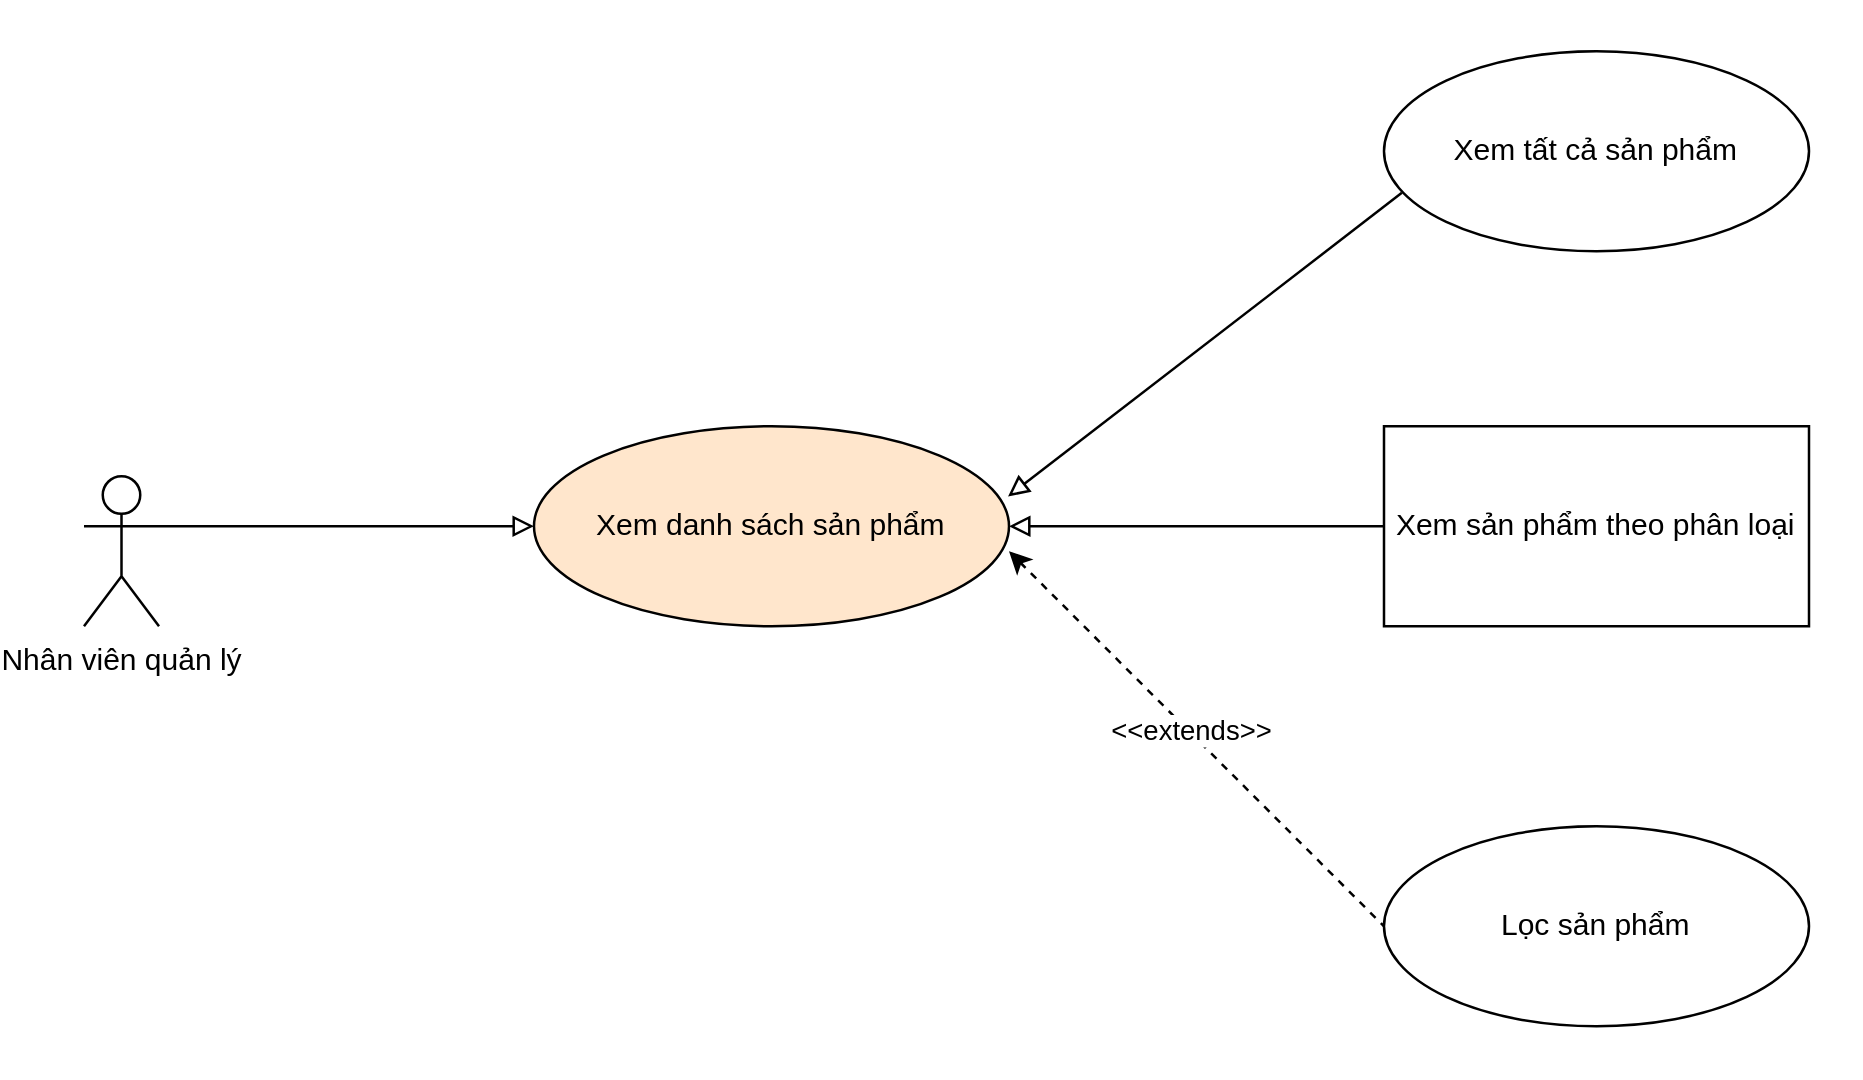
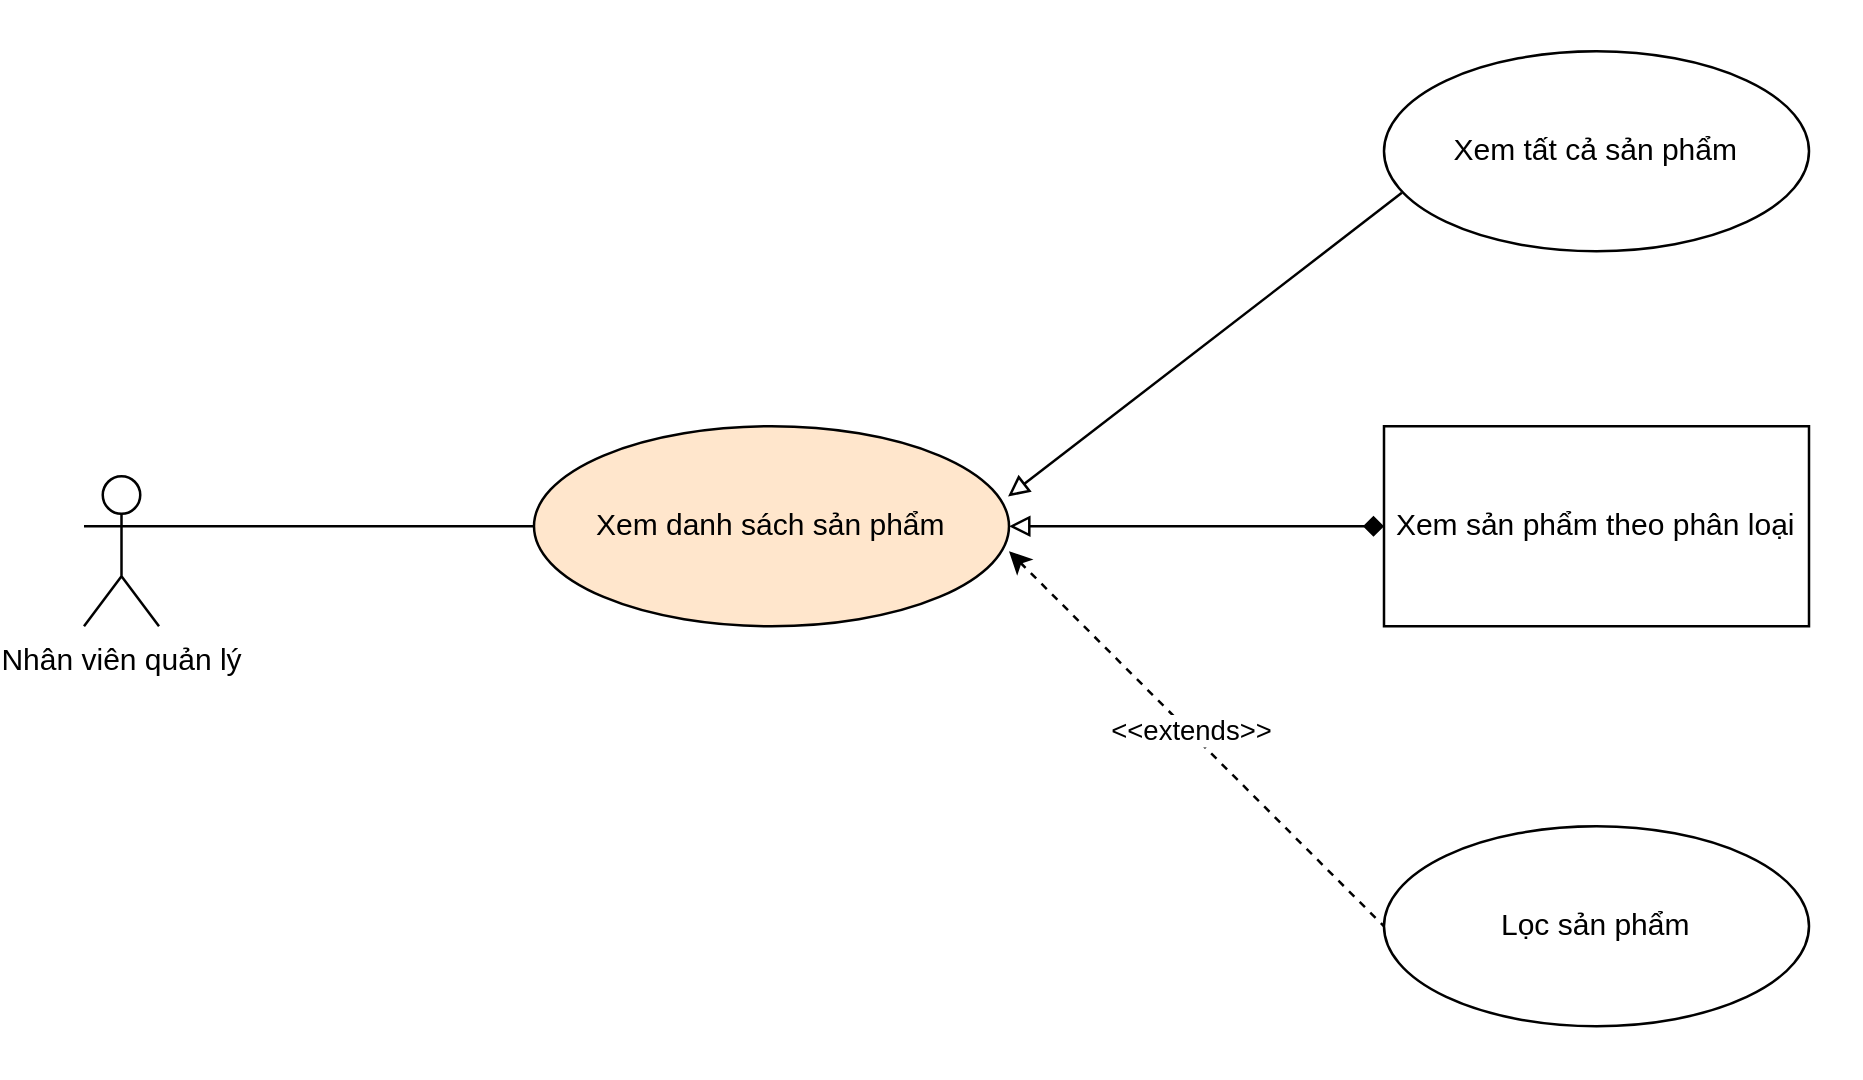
(511, 526) -> (520, 526)
(1373, 526) -> (1363, 526)
